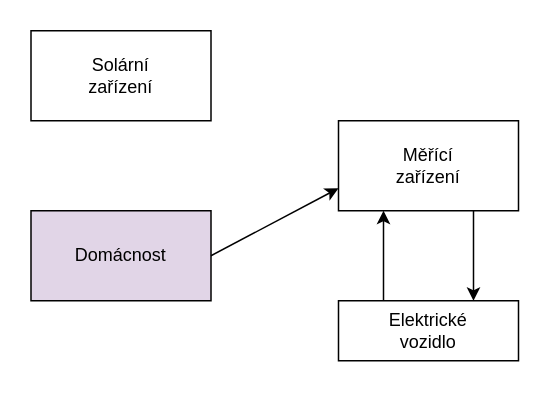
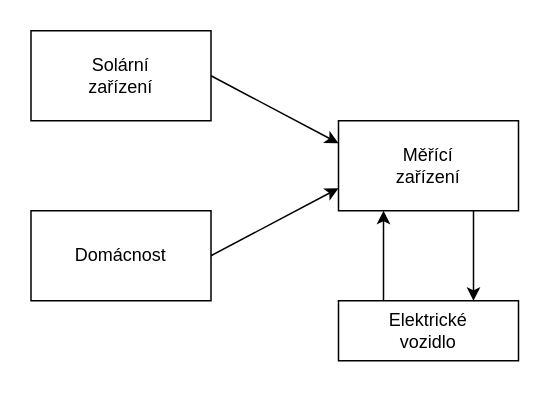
none -> (270, 107)
(121, 256) -> (121, 256)
